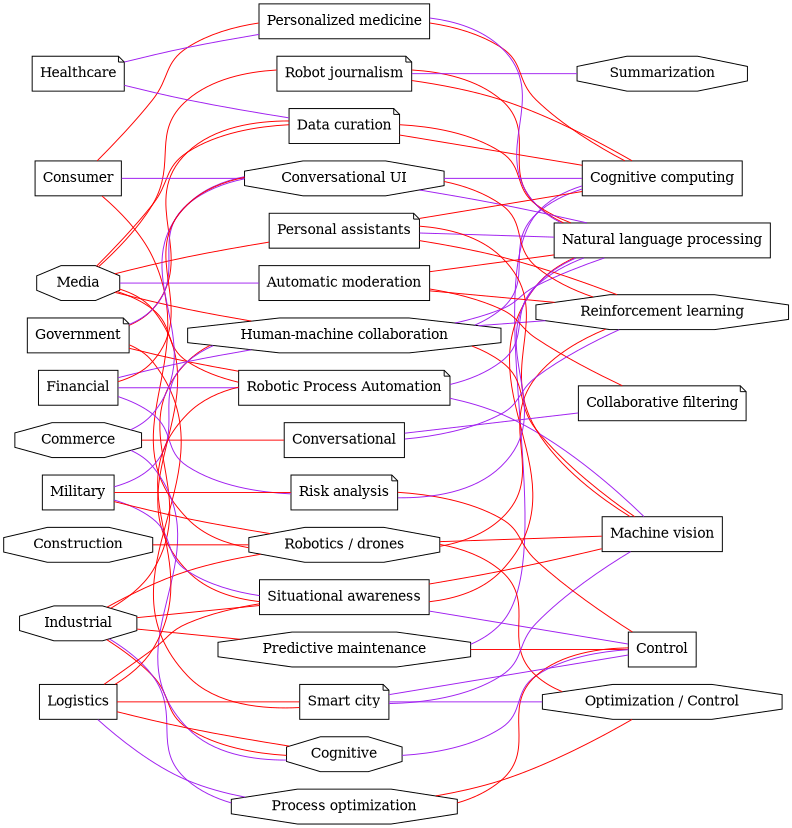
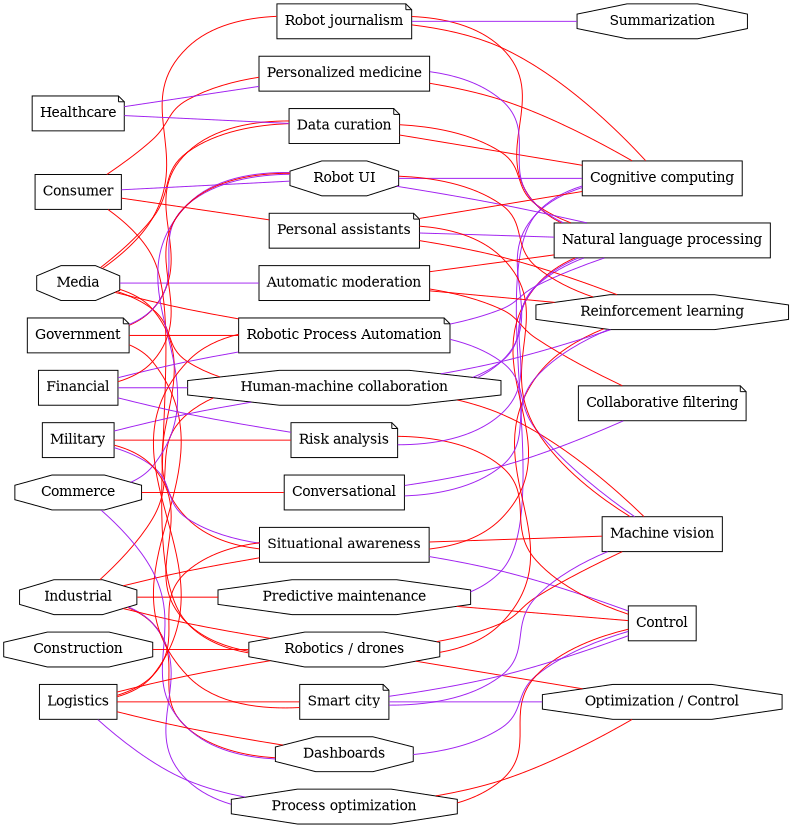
(344, 178) -> (344, 178)
(192, 256) -> (195, 209)
none -> (197, 674)
(344, 754) -> (344, 754)
